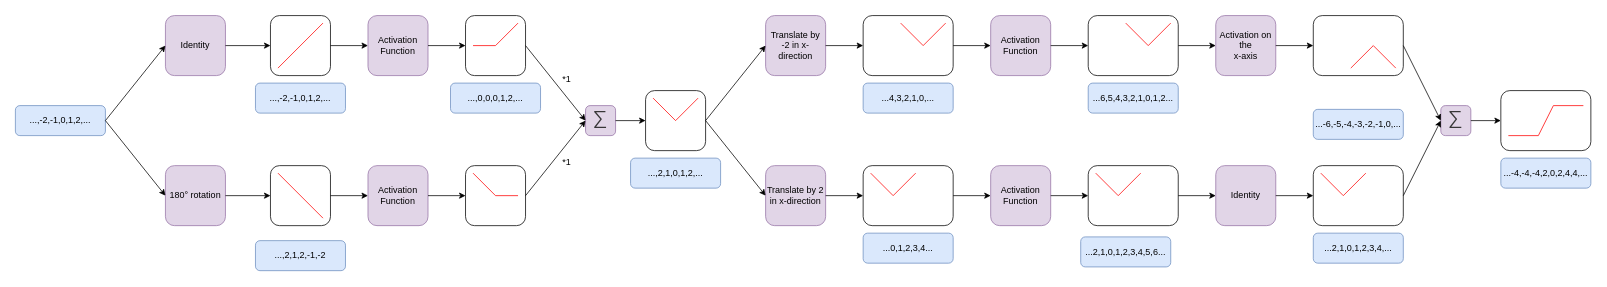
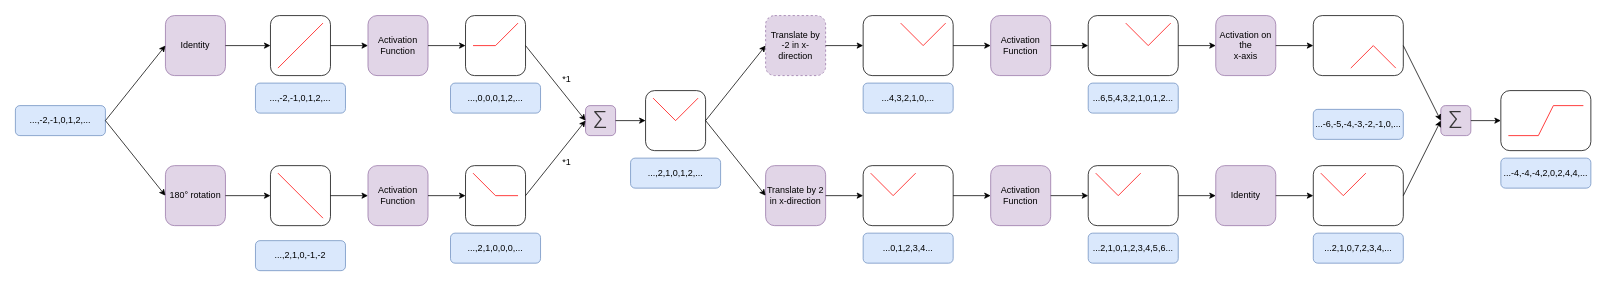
(795, 45) -> (795, 45)
none -> (495, 248)
(1358, 248) -> (1358, 248)
(1125, 252) -> (1133, 248)
(300, 255) -> (300, 255)
